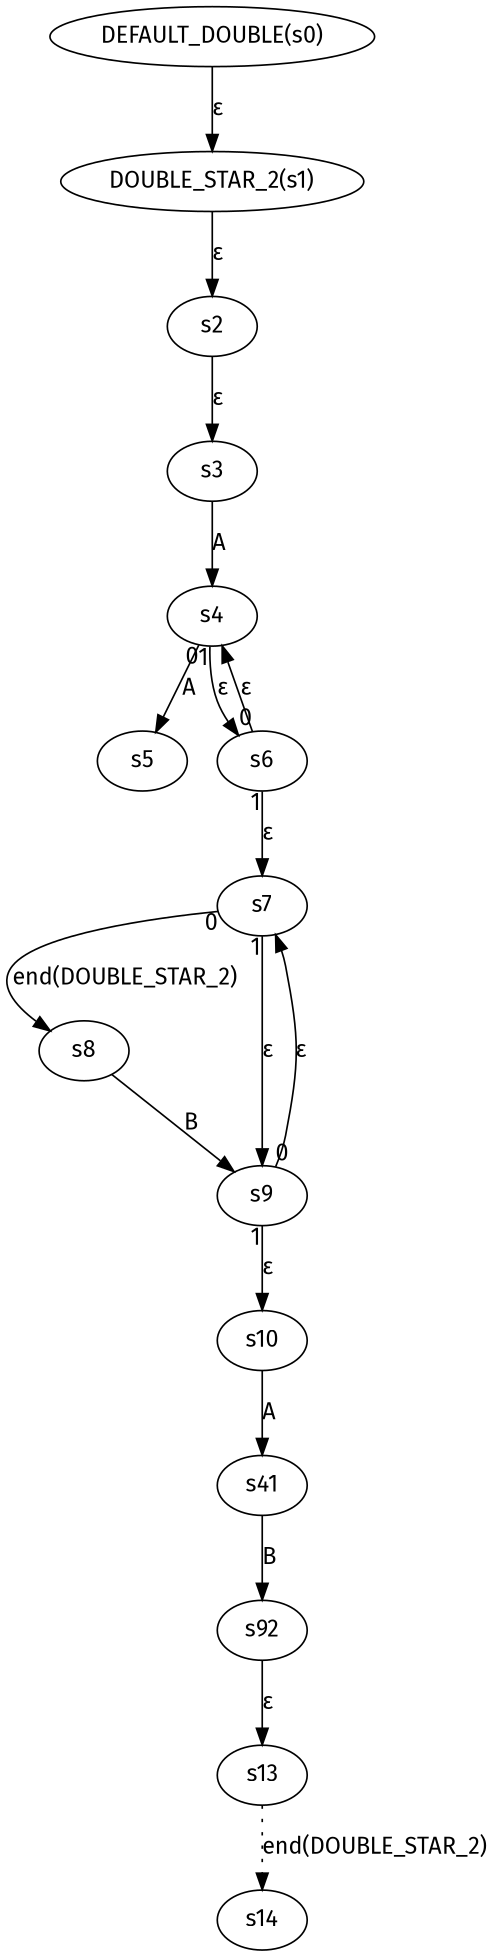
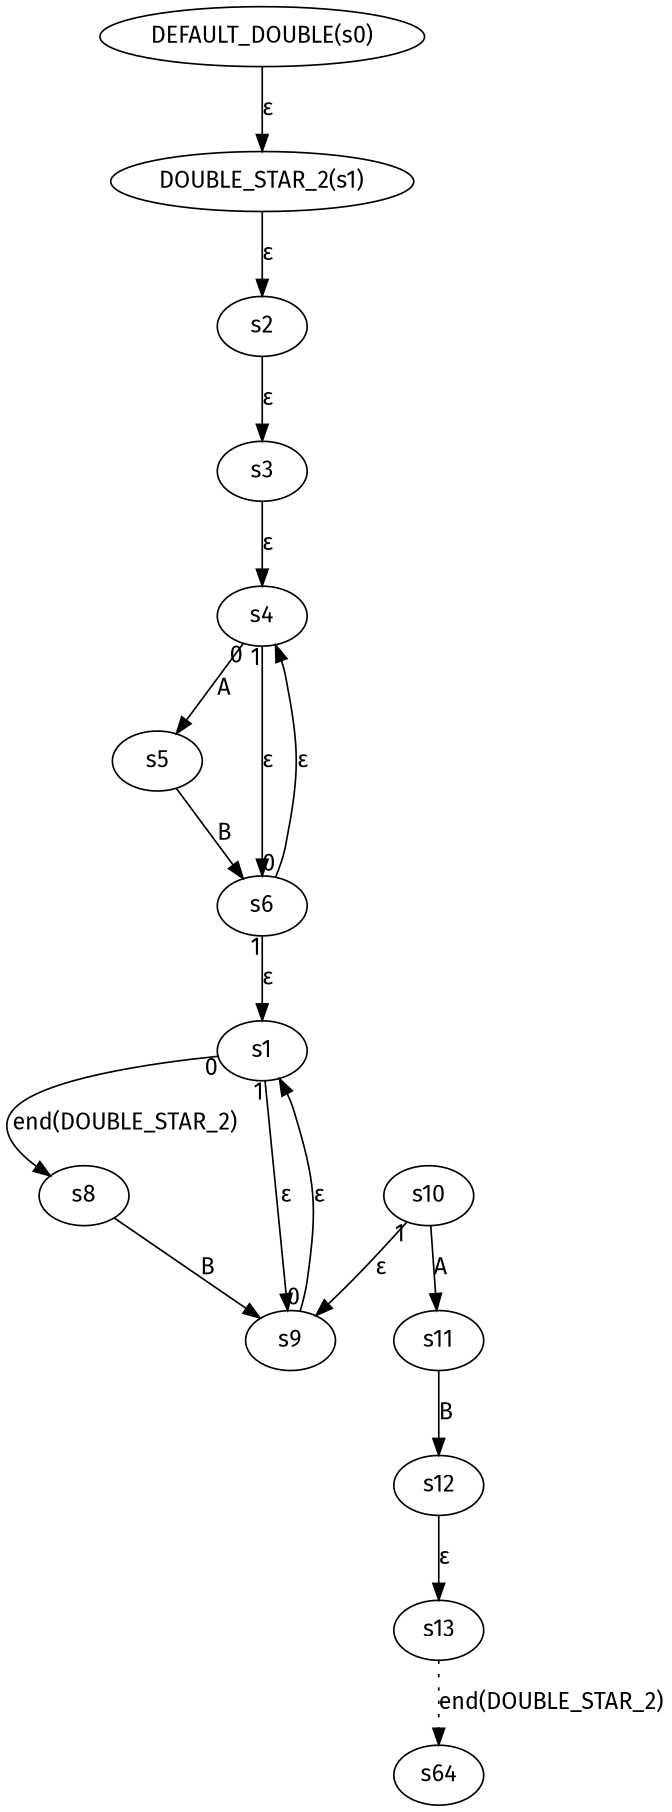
(220, 544) -> (268, 544)
none -> (205, 827)
(262, 906) -> (262, 1051)
(262, 1260) -> (368, 1264)
(262, 1485) -> (439, 1341)
(262, 1630) -> (439, 1485)
(262, 1920) -> (439, 1775)
